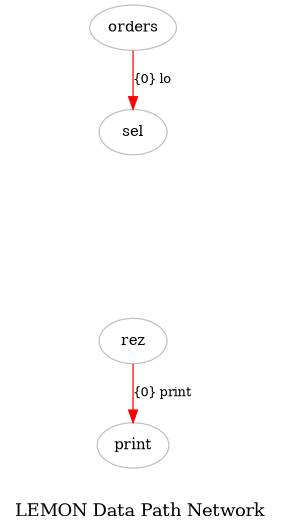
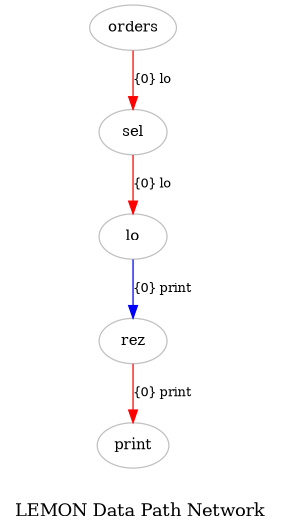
none -> (133, 237)
